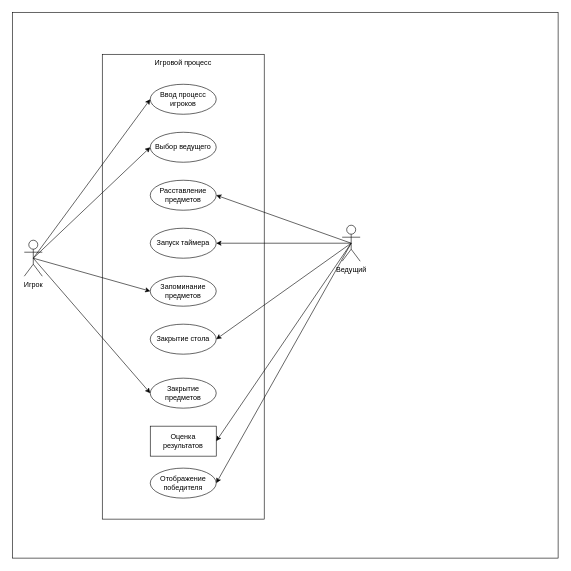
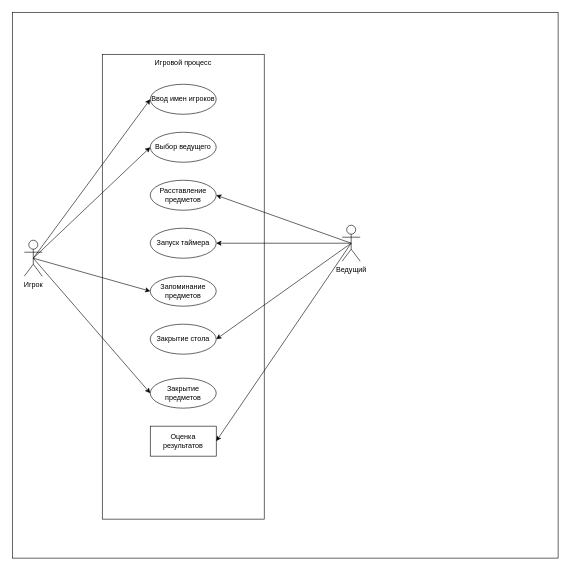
(183, 99) -> (183, 99)
(280, 370) -> none
(183, 483) -> none
